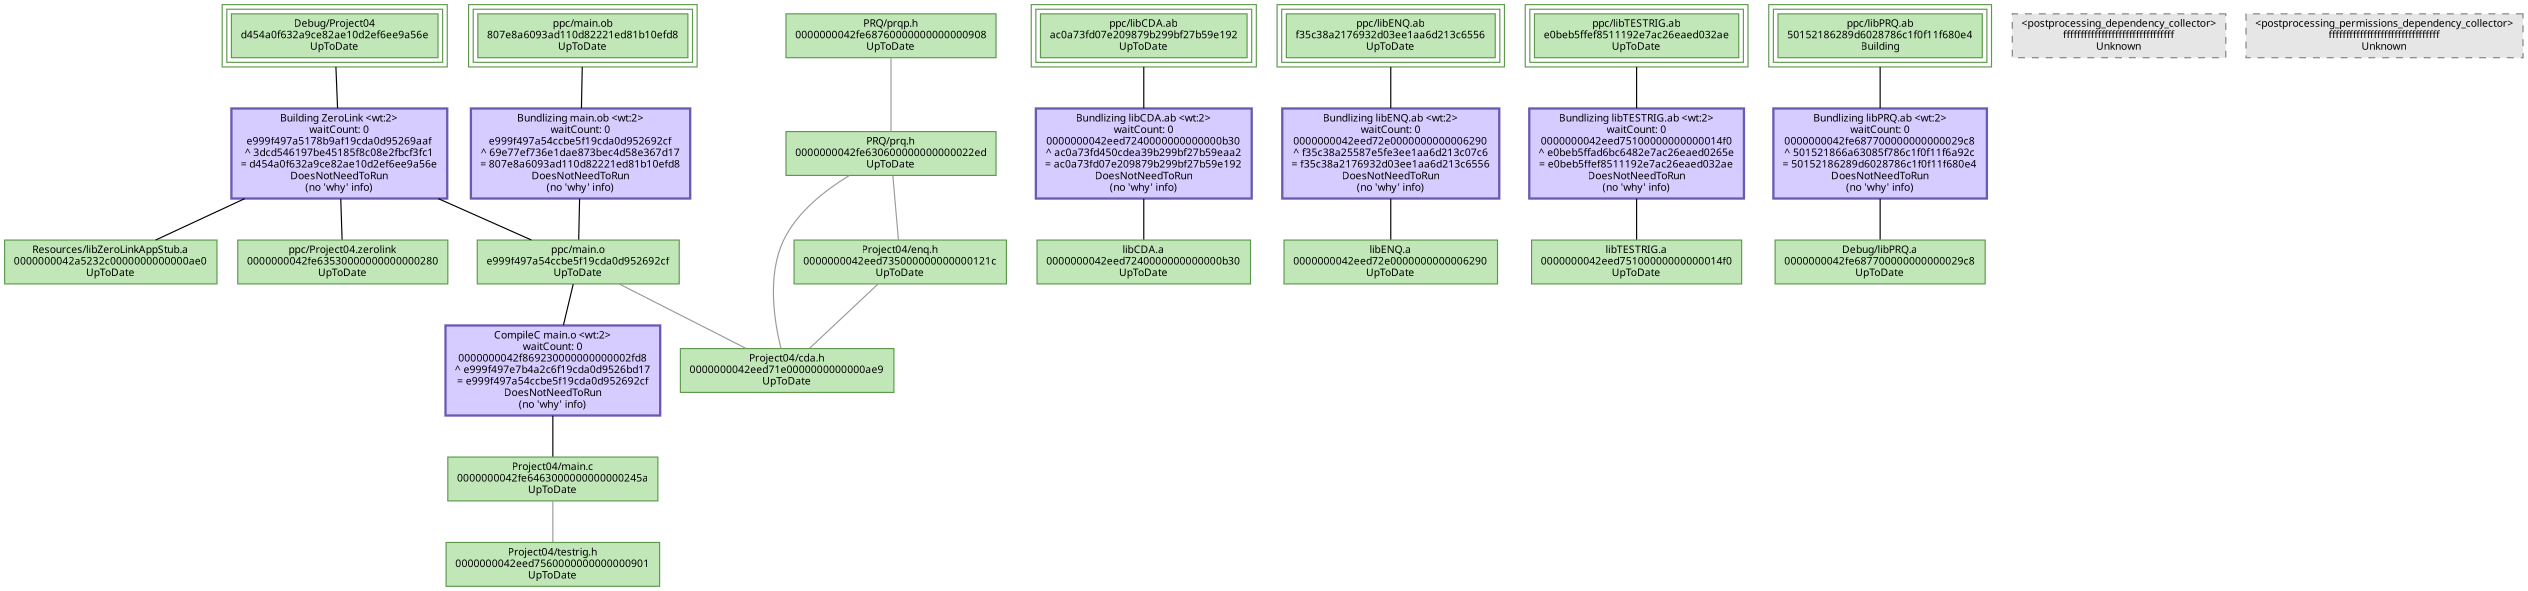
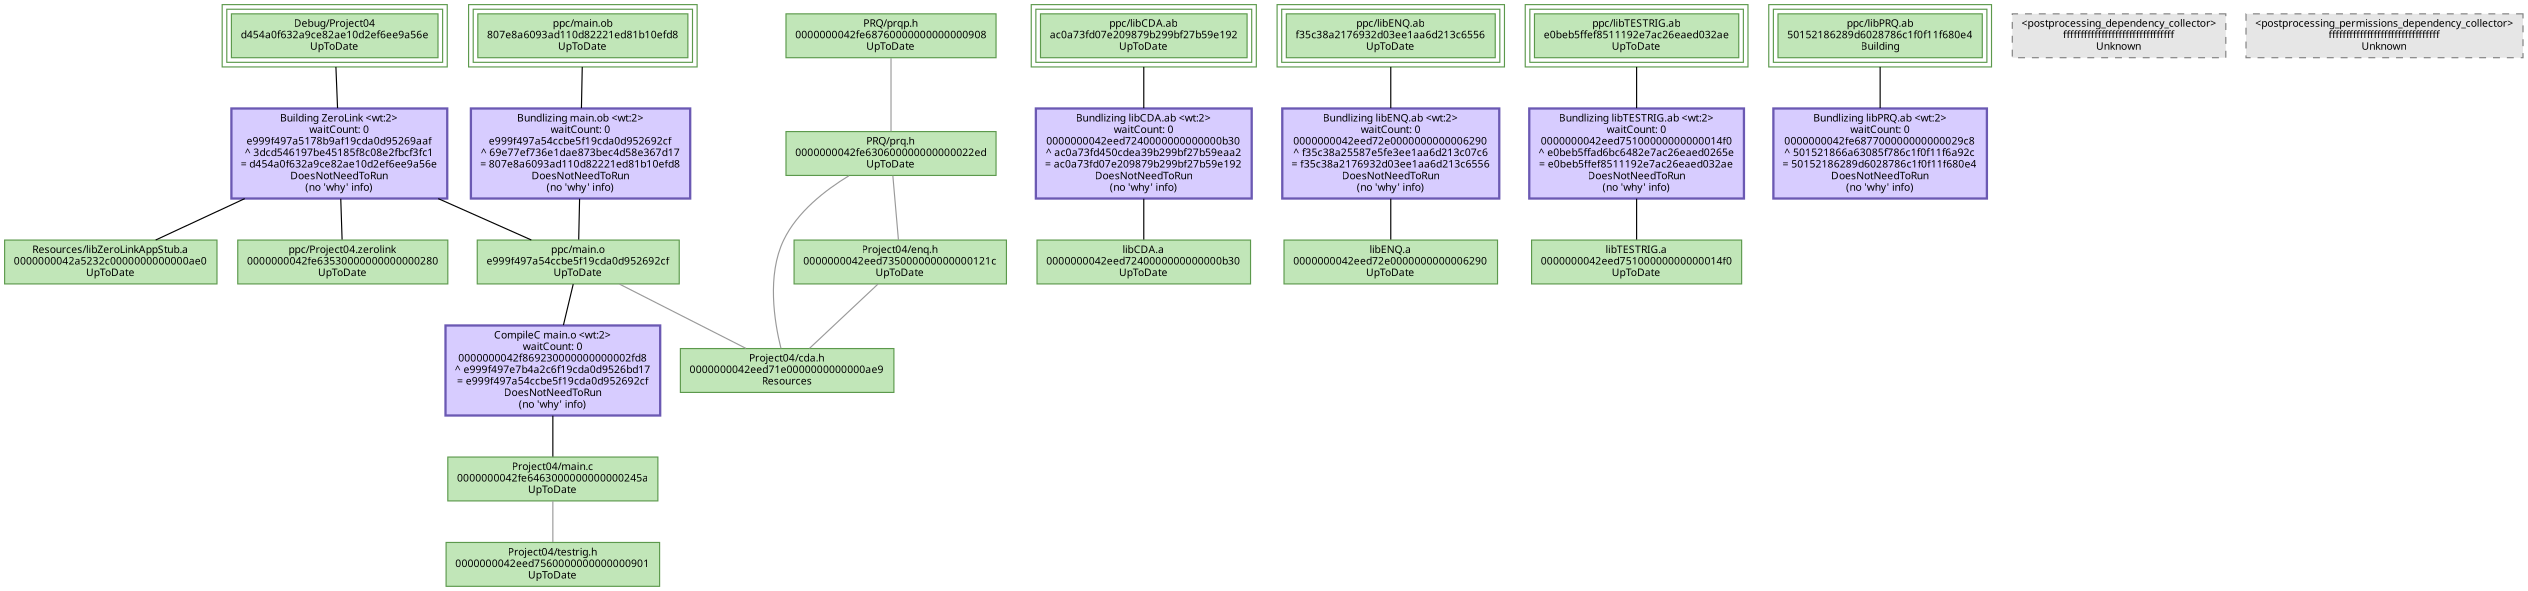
(1880, 262) -> none
(787, 370) -> (787, 370)
